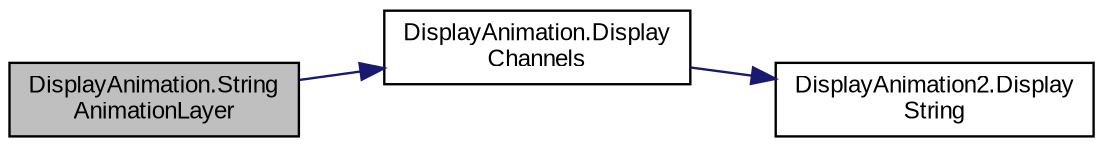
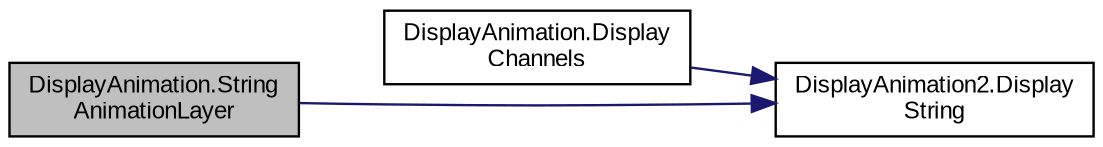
(330, 76) -> (525, 105)
